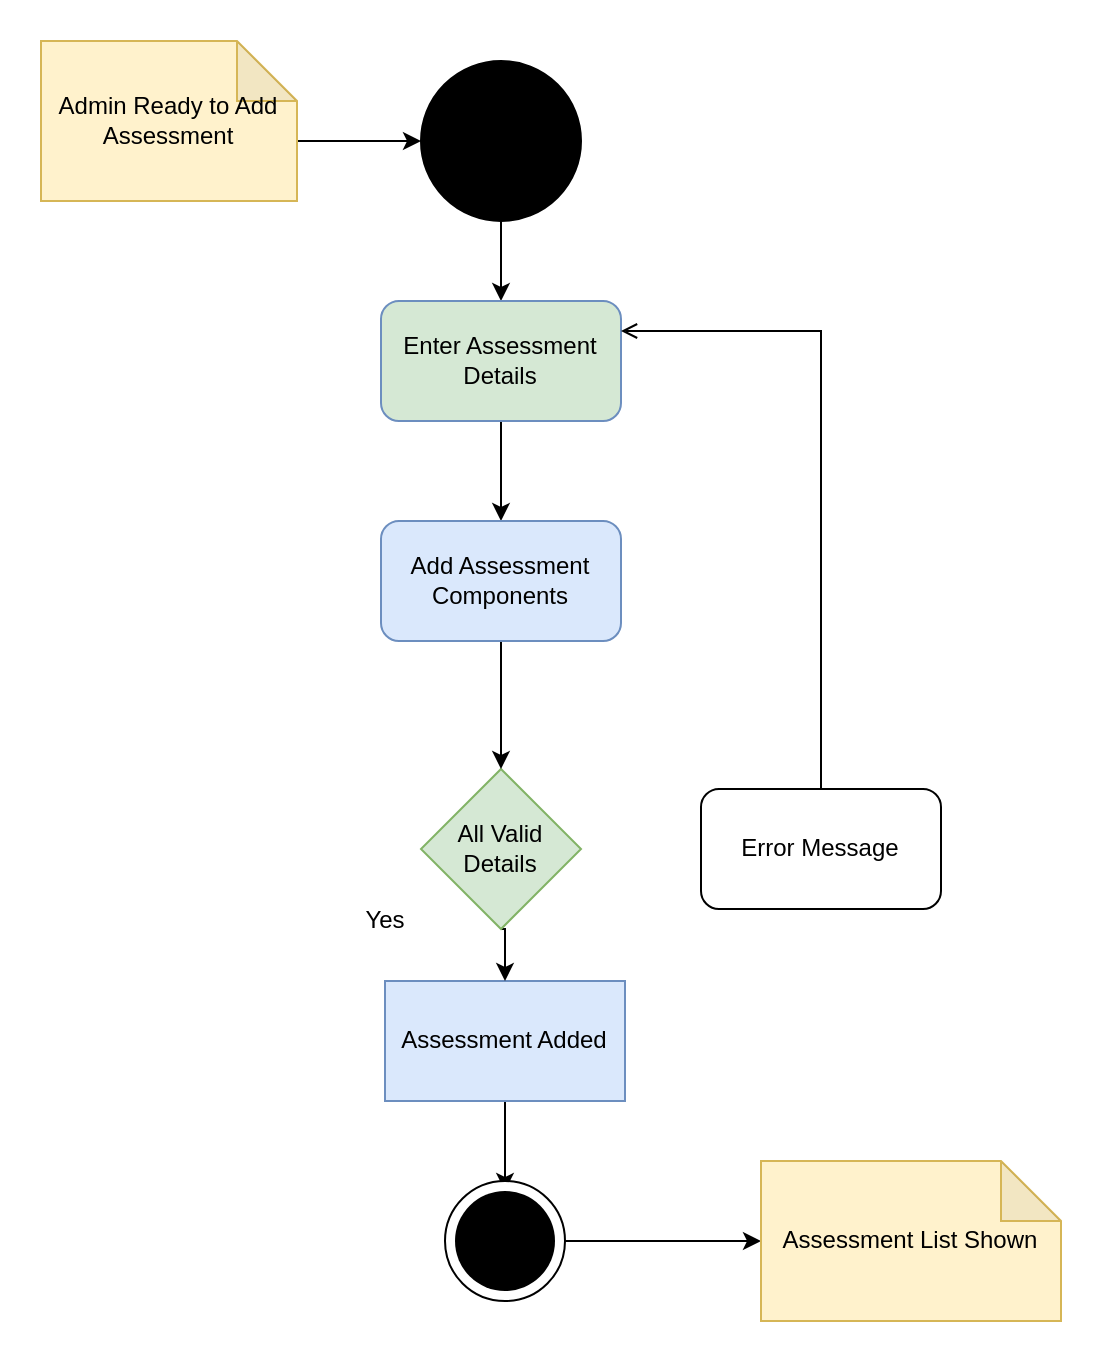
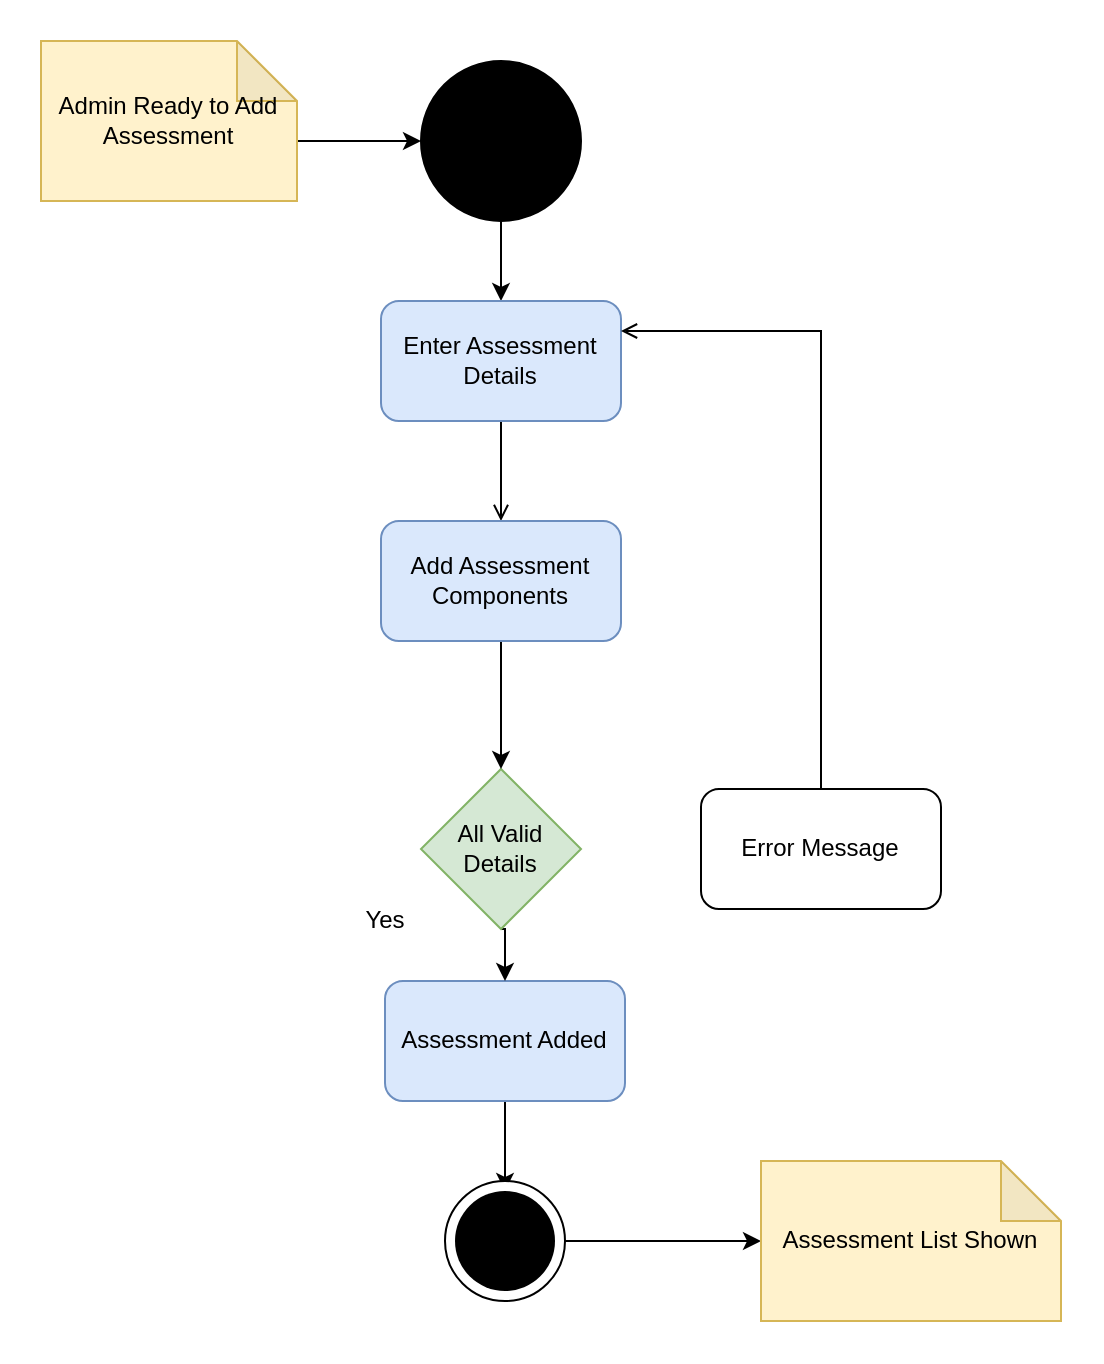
(501, 361) -> (501, 361)
(501, 506) -> (501, 508)
(505, 1041) -> (505, 1041)
